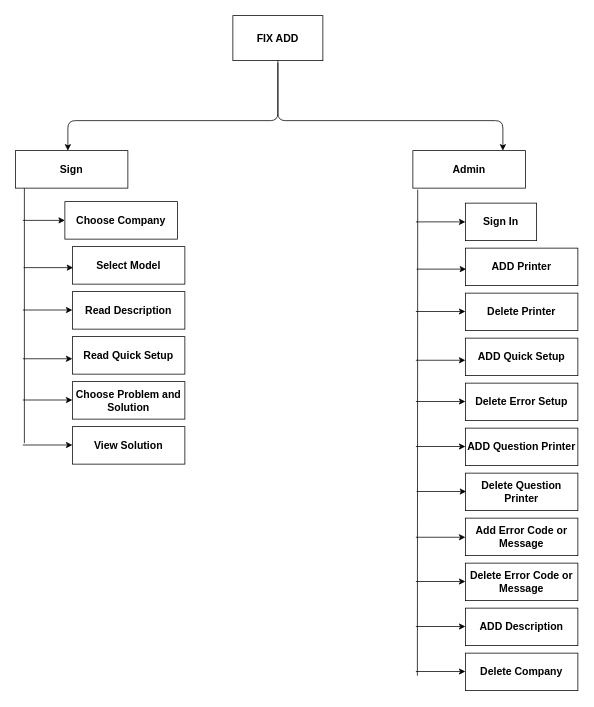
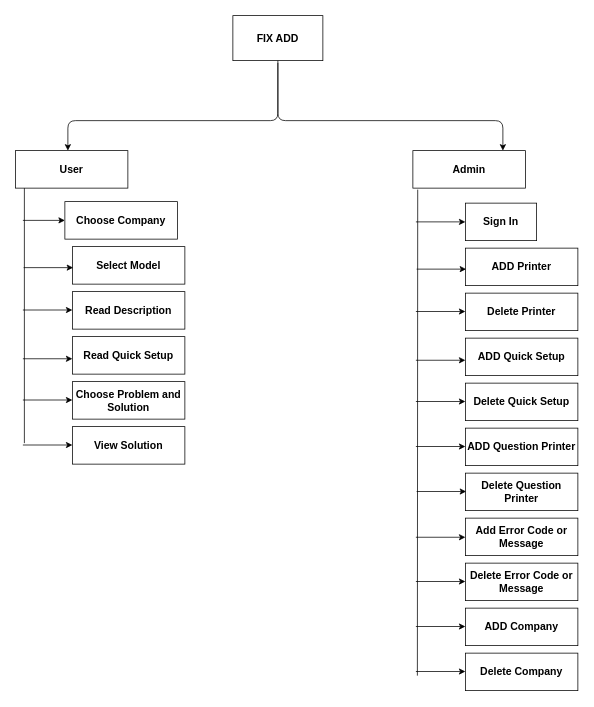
(72, 169) -> (72, 169)
(522, 402) -> (522, 402)
(522, 627) -> (522, 627)
